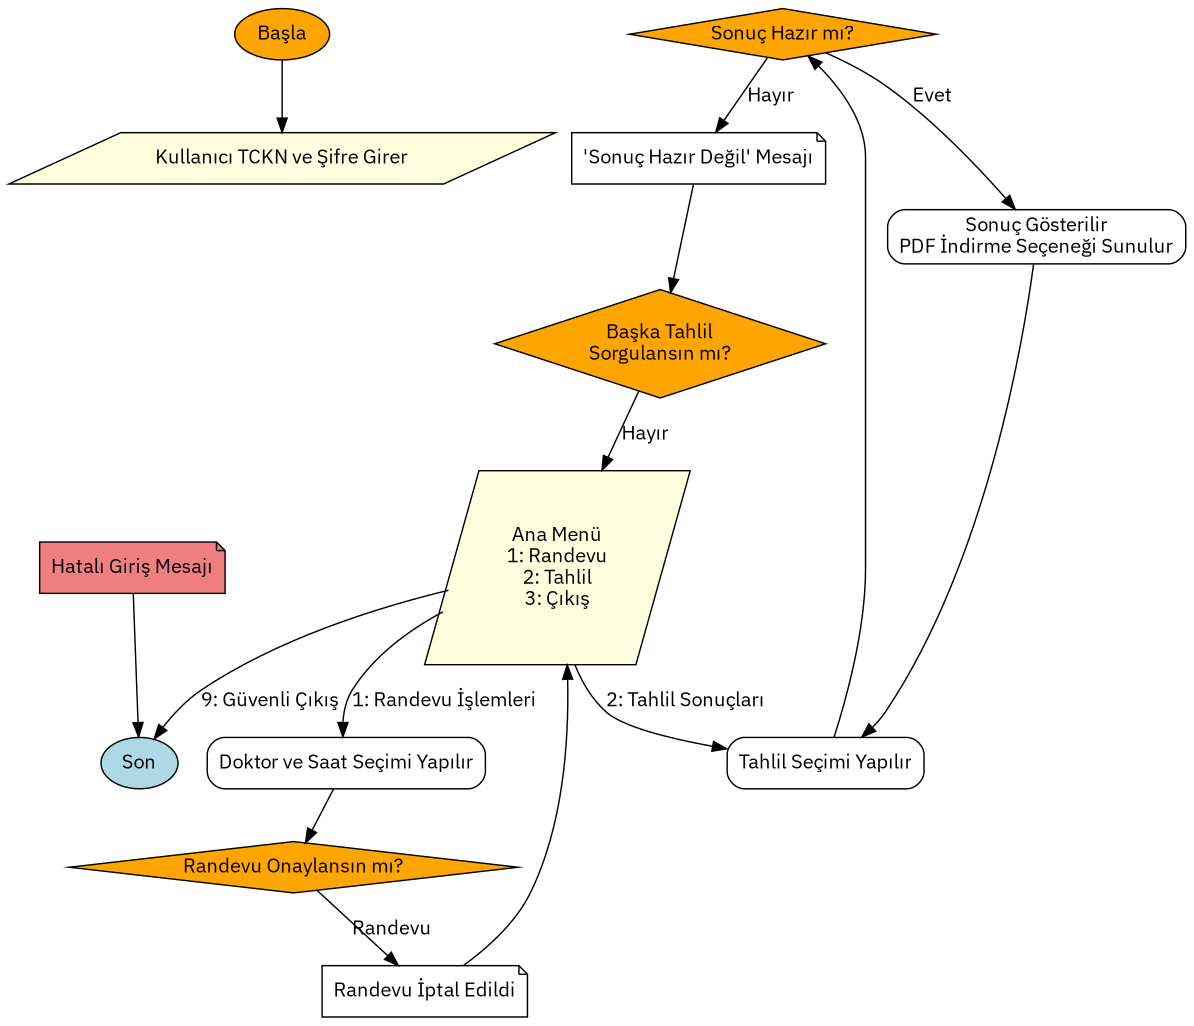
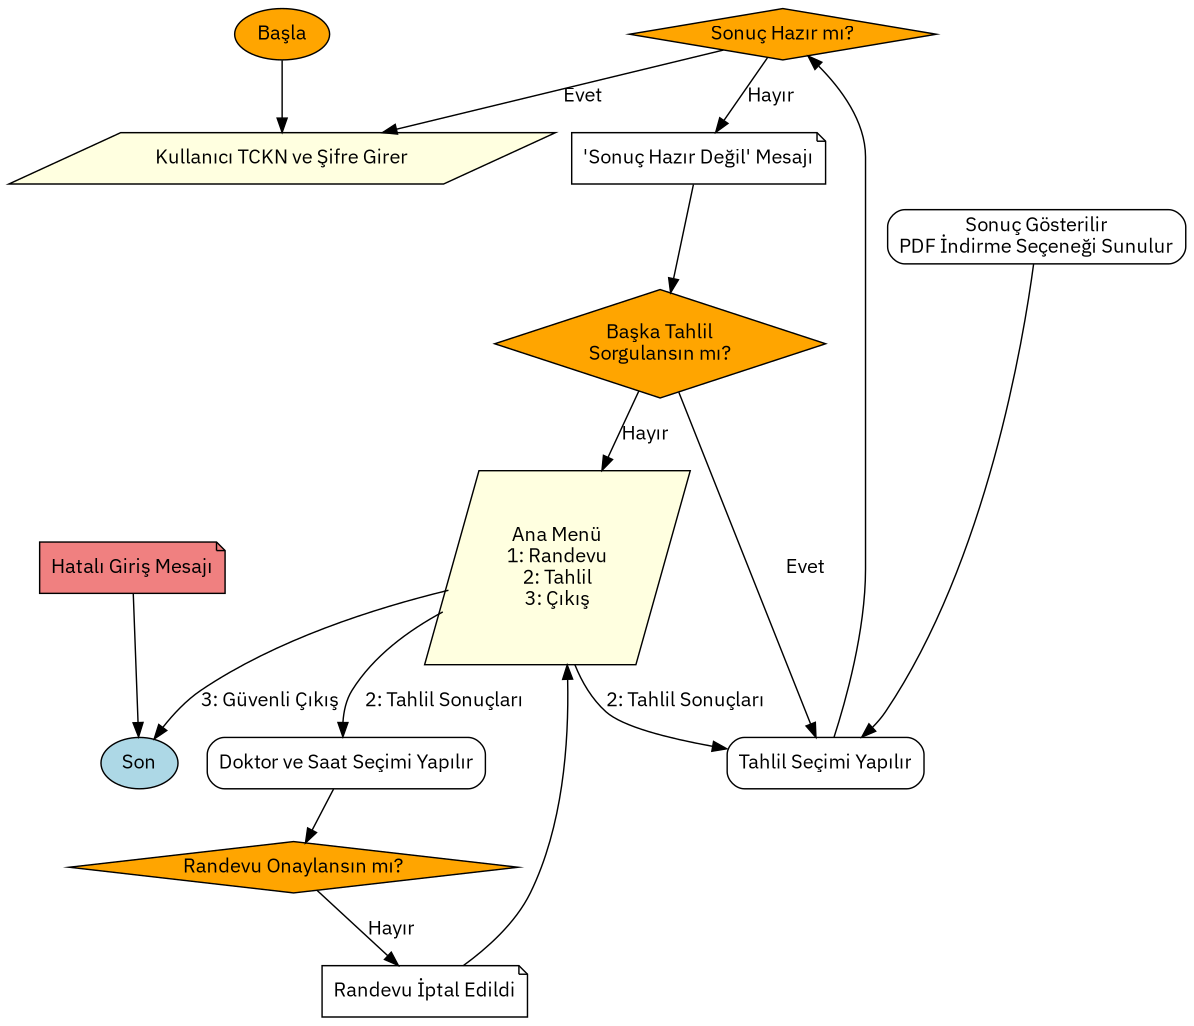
(924, 116) -> (560, 90)
none -> (745, 558)
(270, 701) -> (270, 701)
(445, 701) -> (445, 701)
(392, 929) -> (392, 929)
